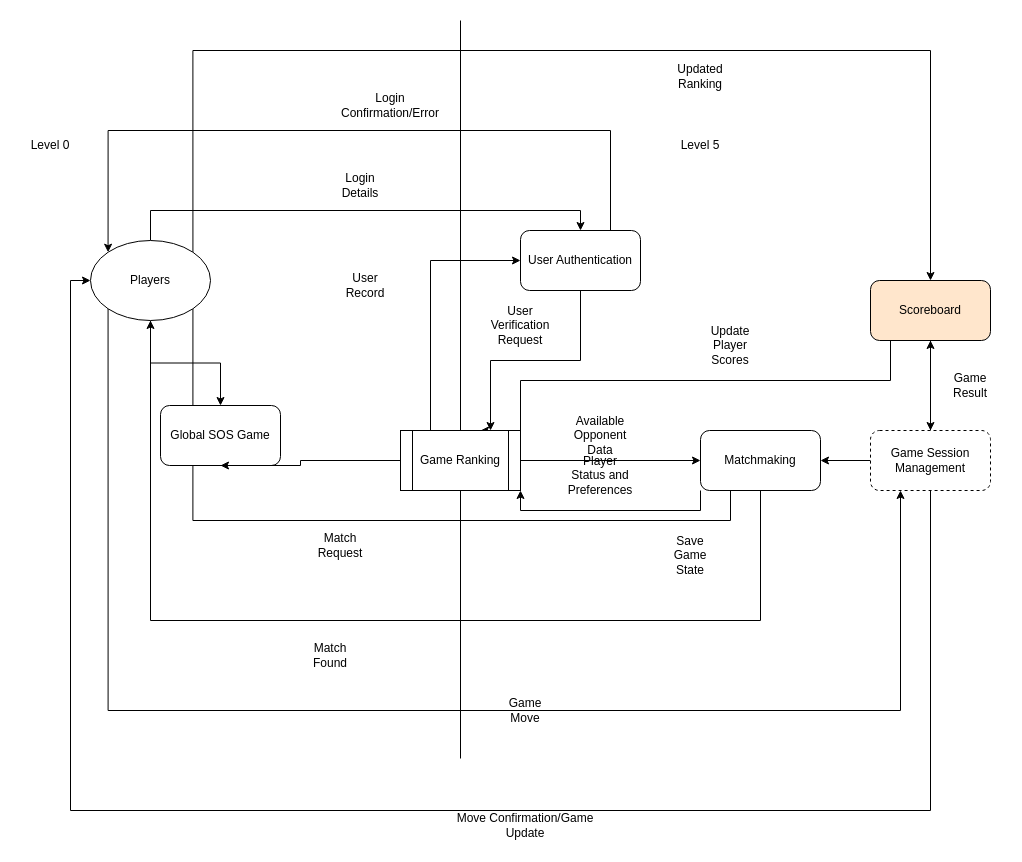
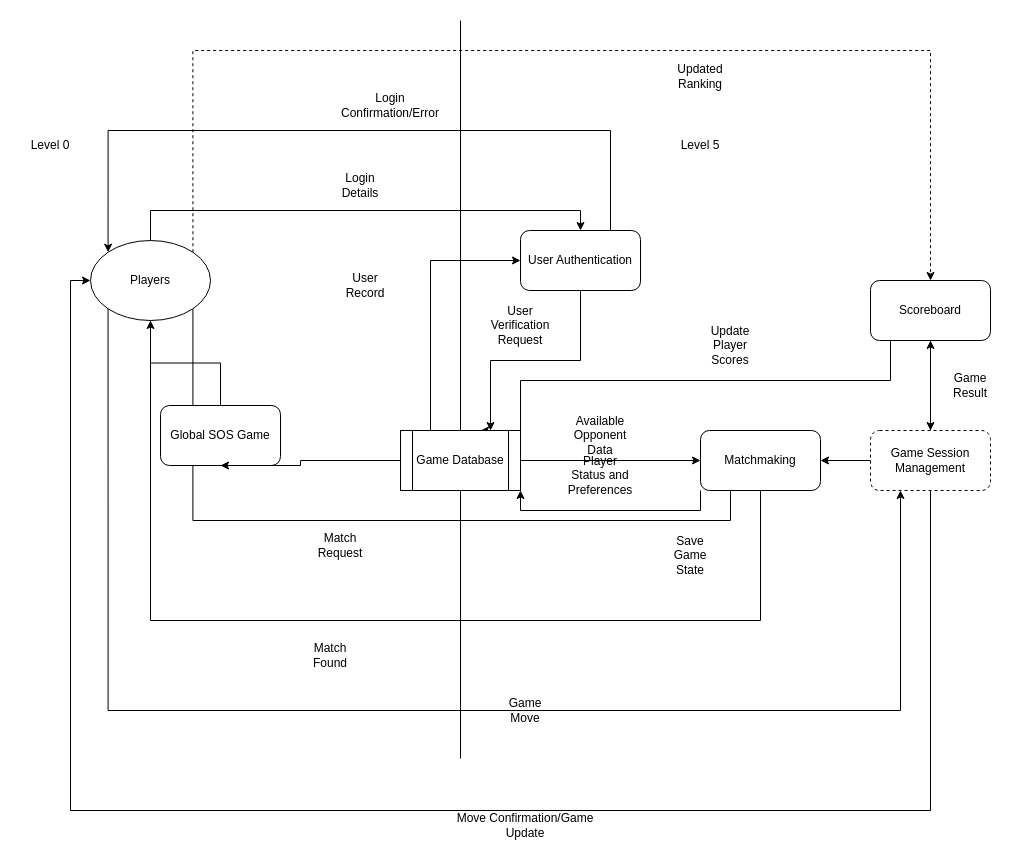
(573, 51) -> (573, 51)
(931, 311) -> (931, 311)
(221, 397) -> (221, 400)
(461, 461) -> (461, 461)
